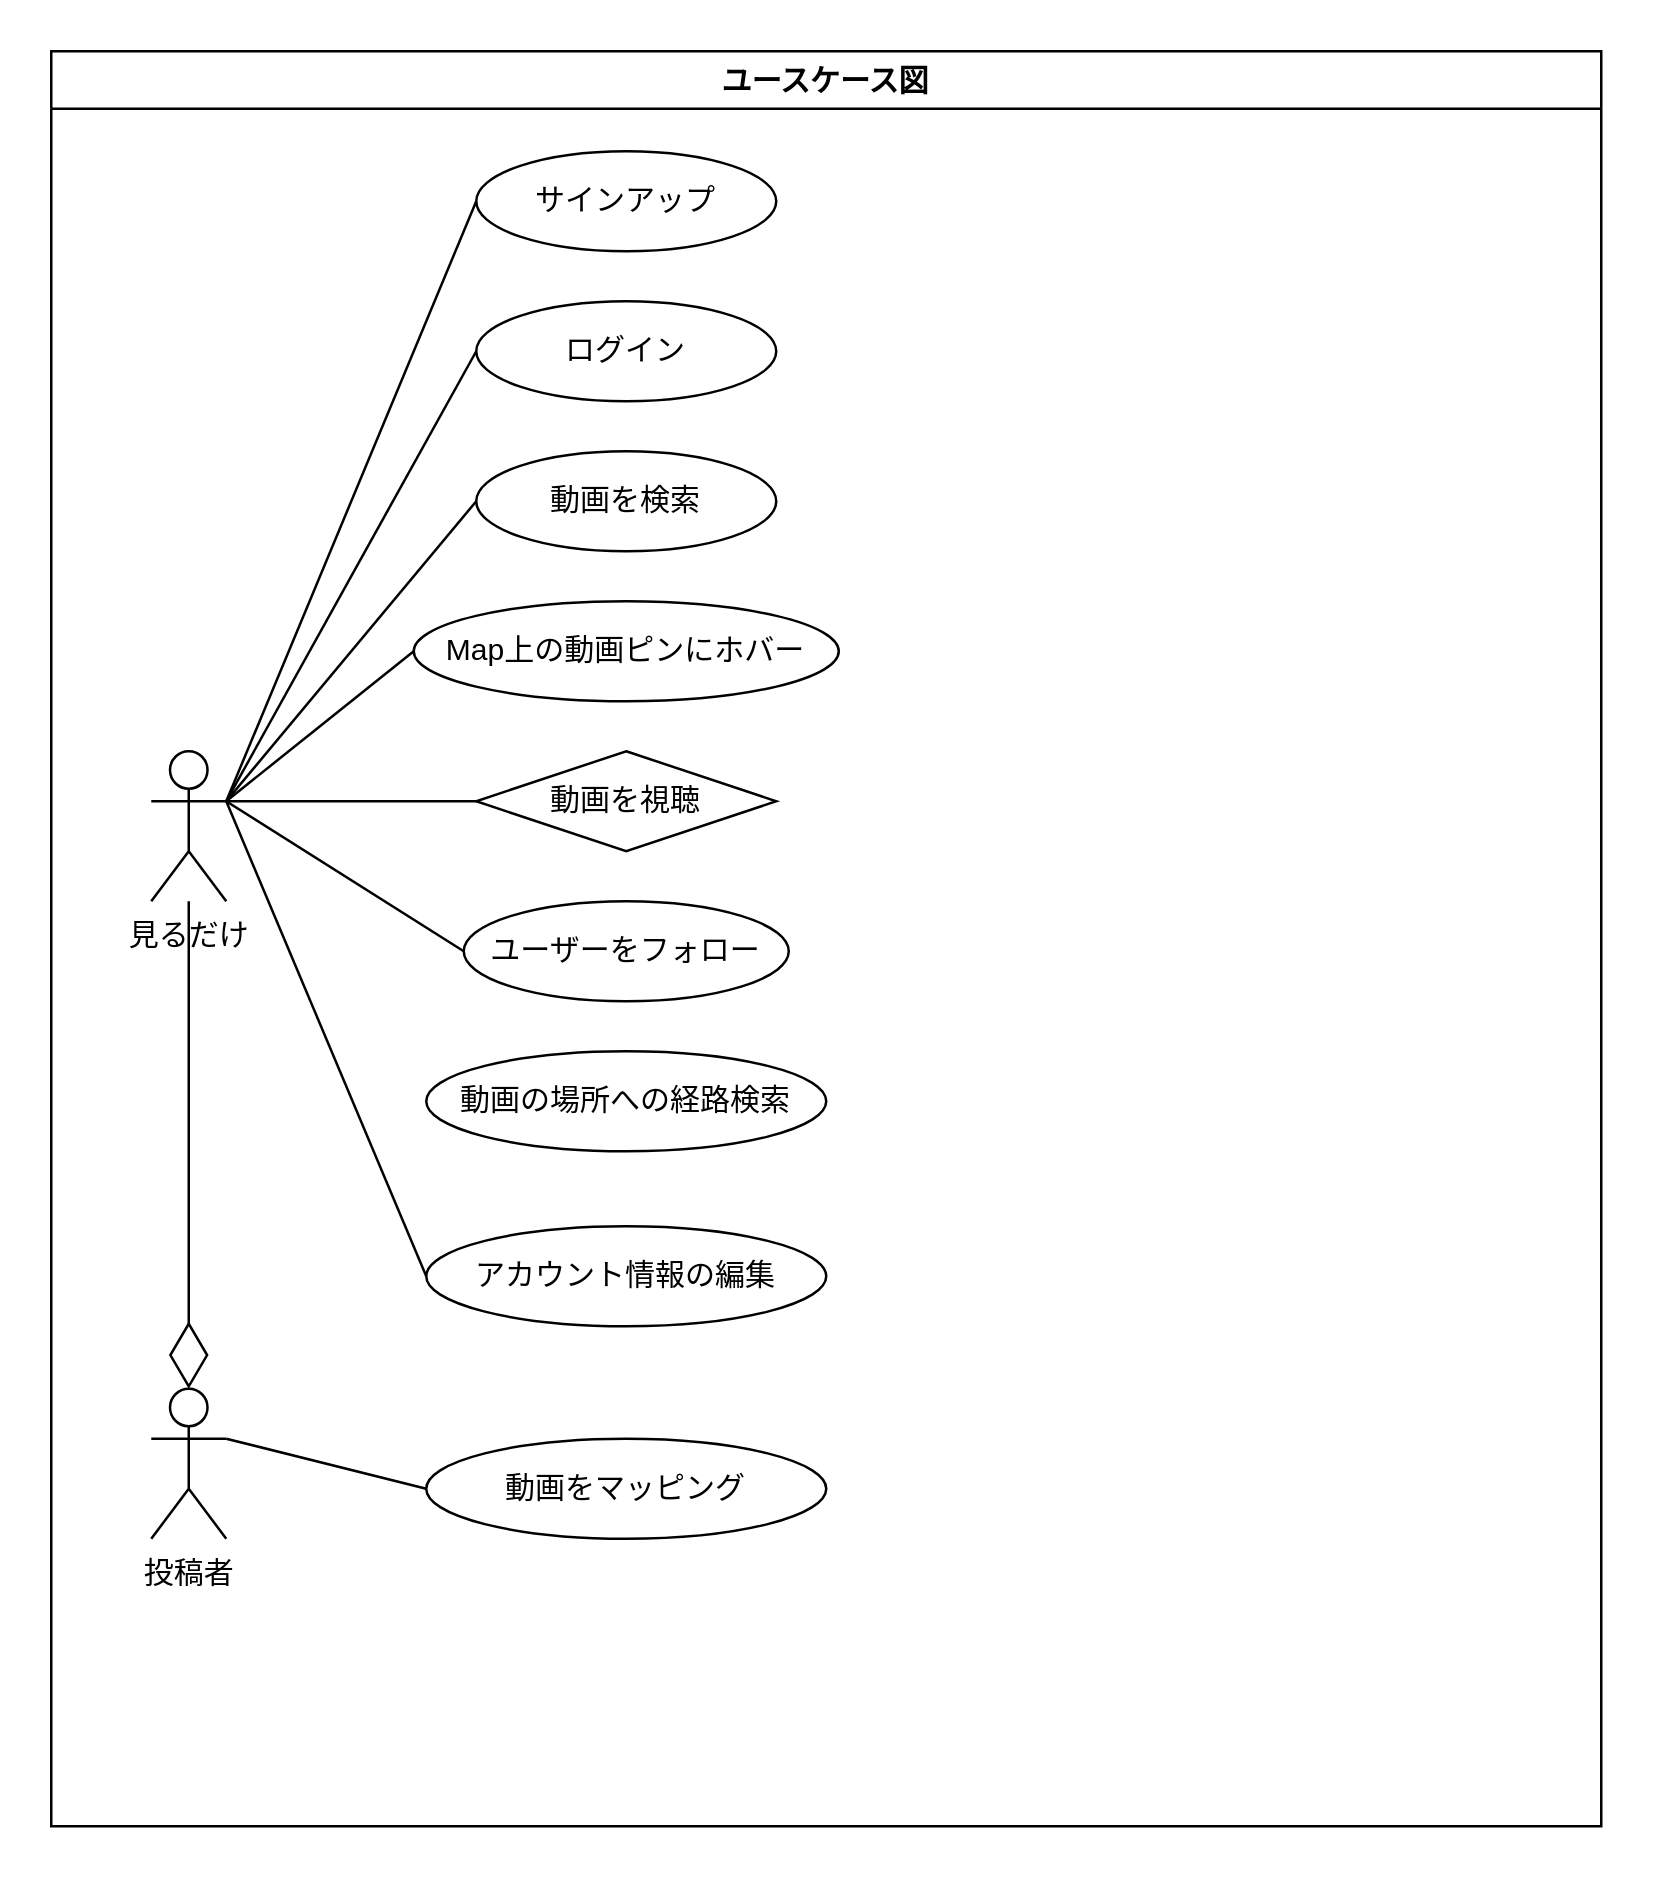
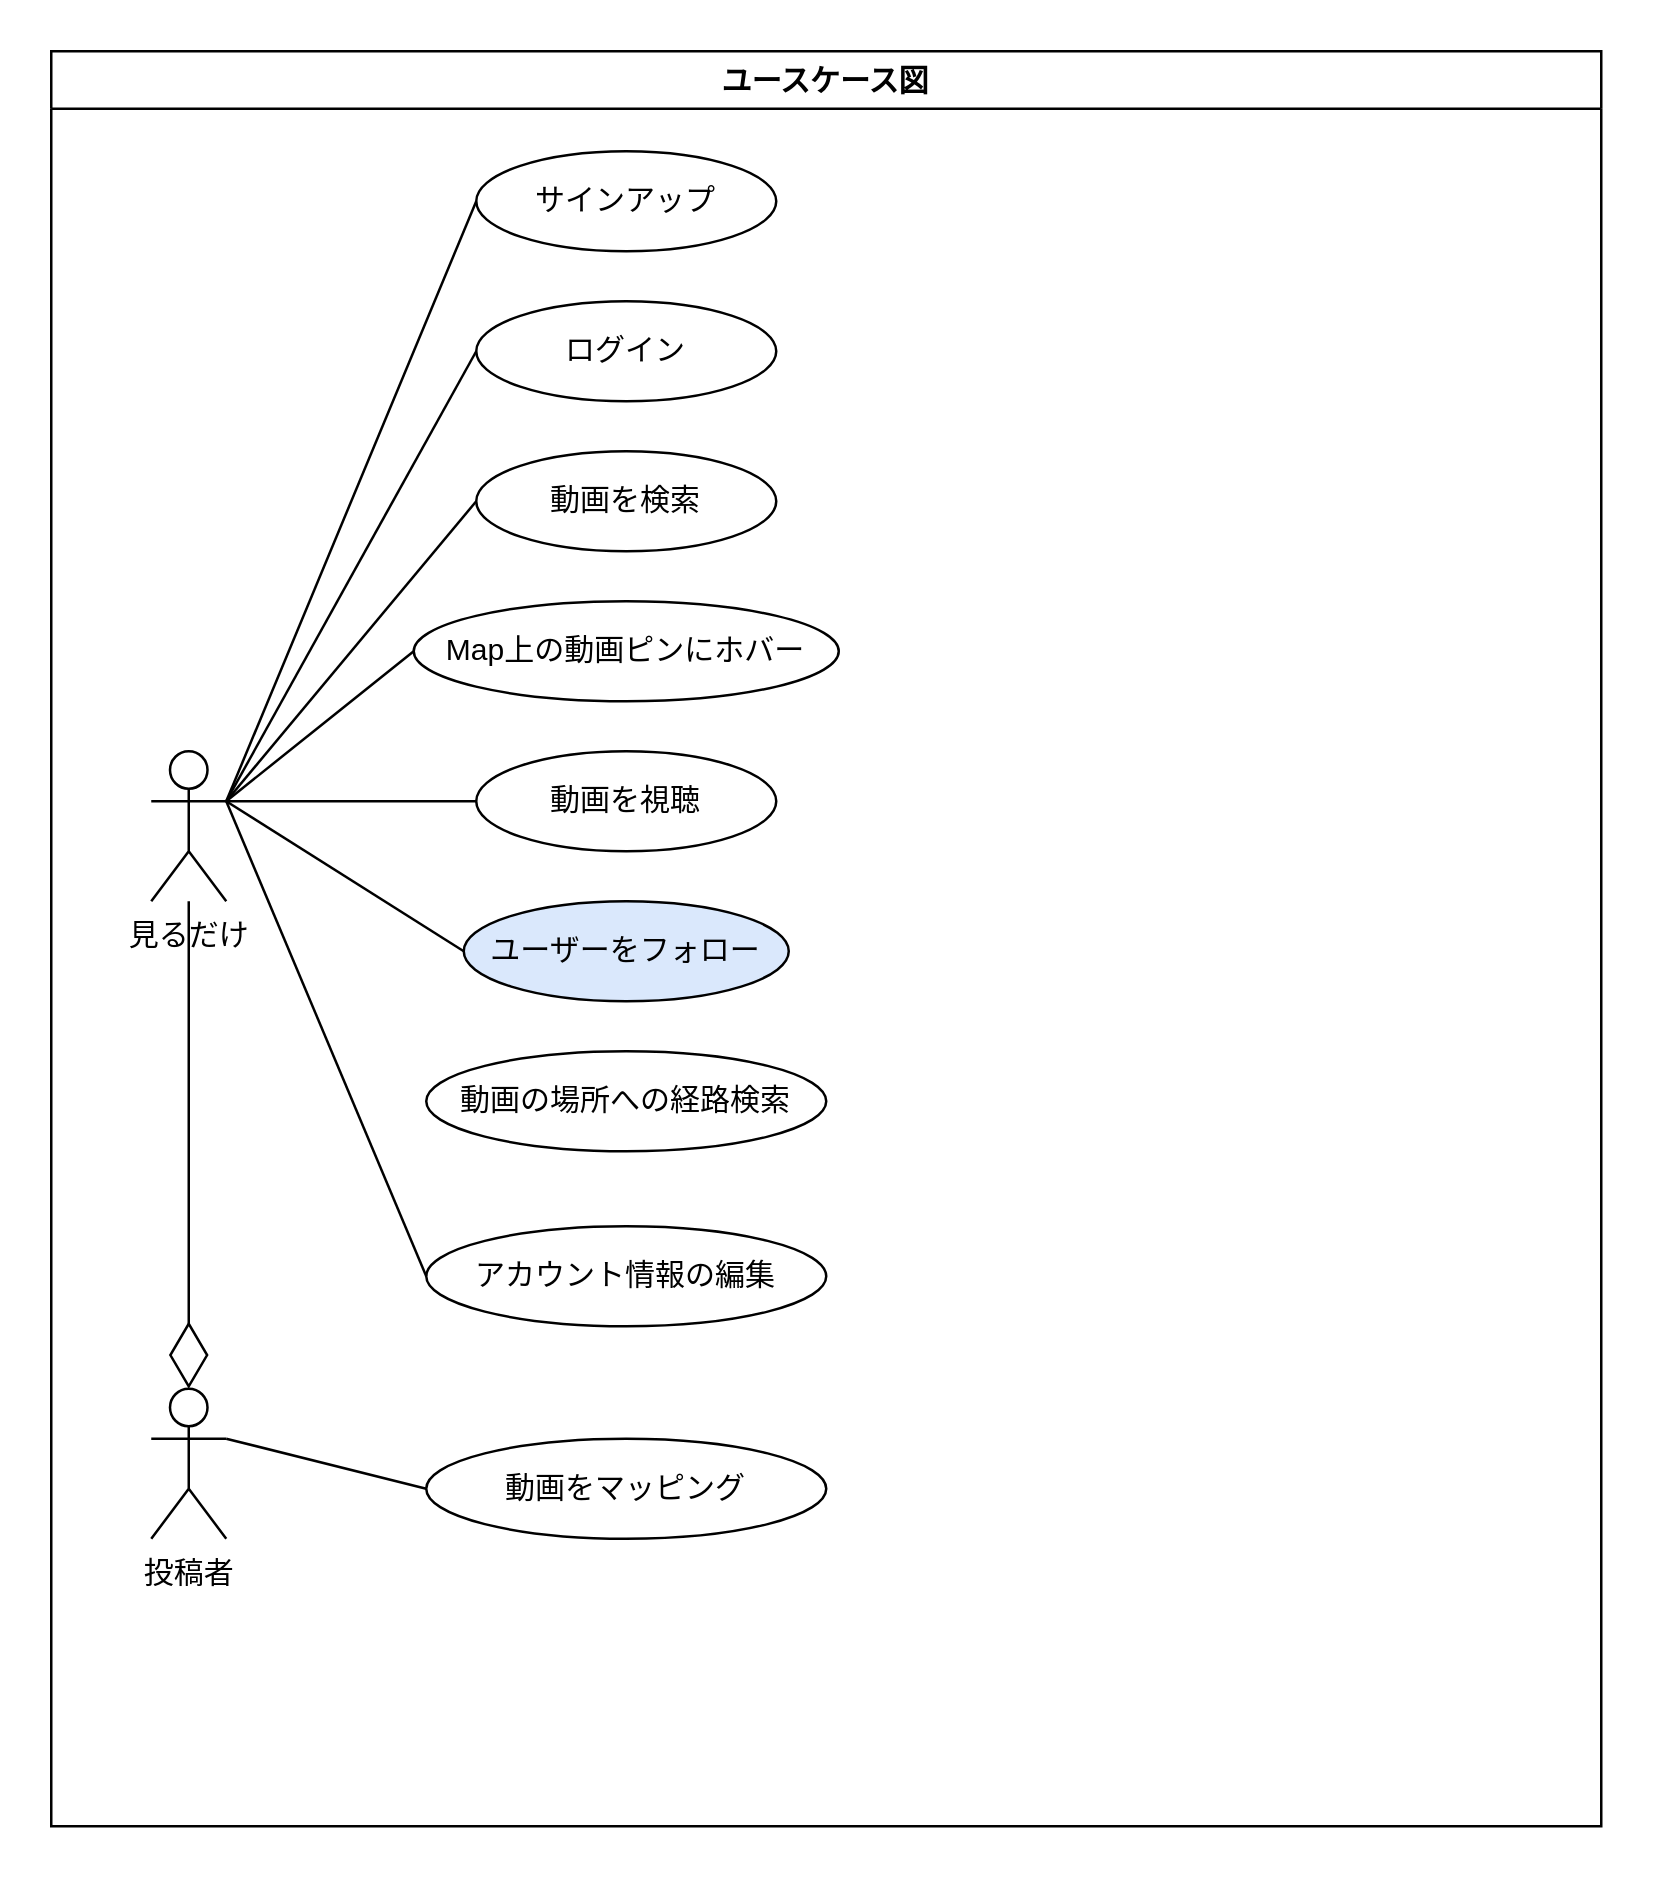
(626, 801) -> (626, 801)
(626, 951) -> (626, 951)
